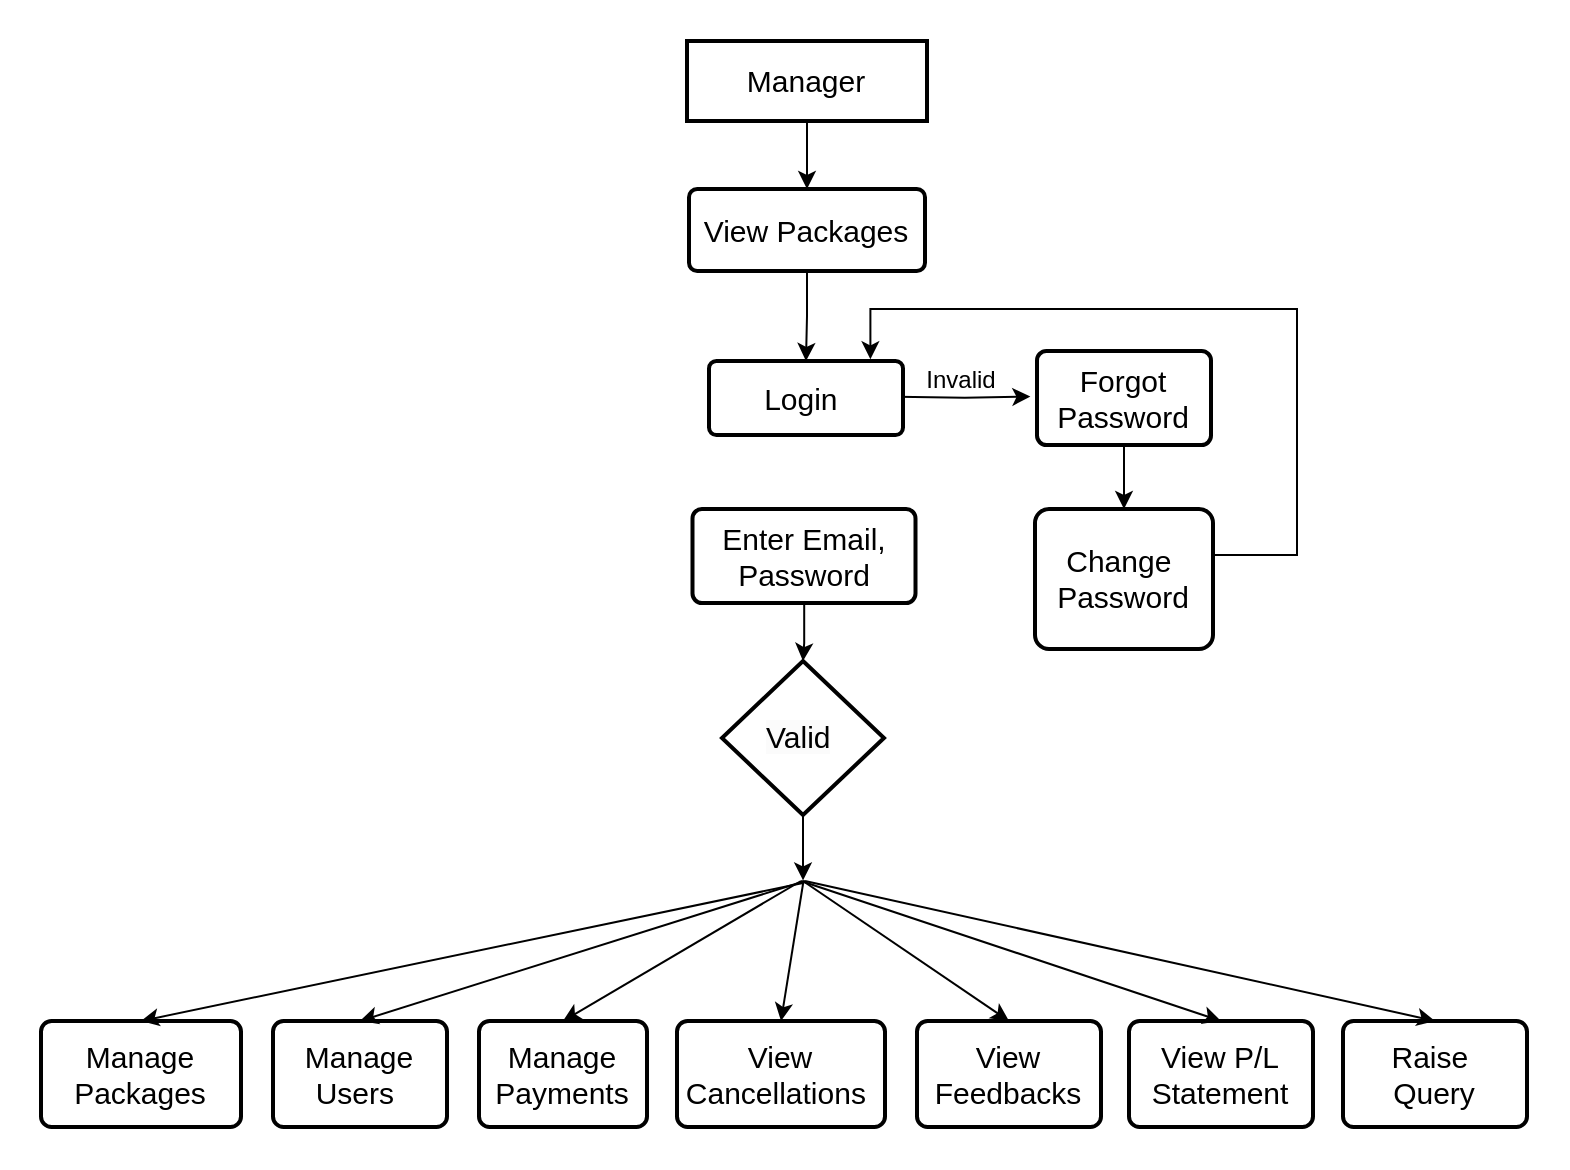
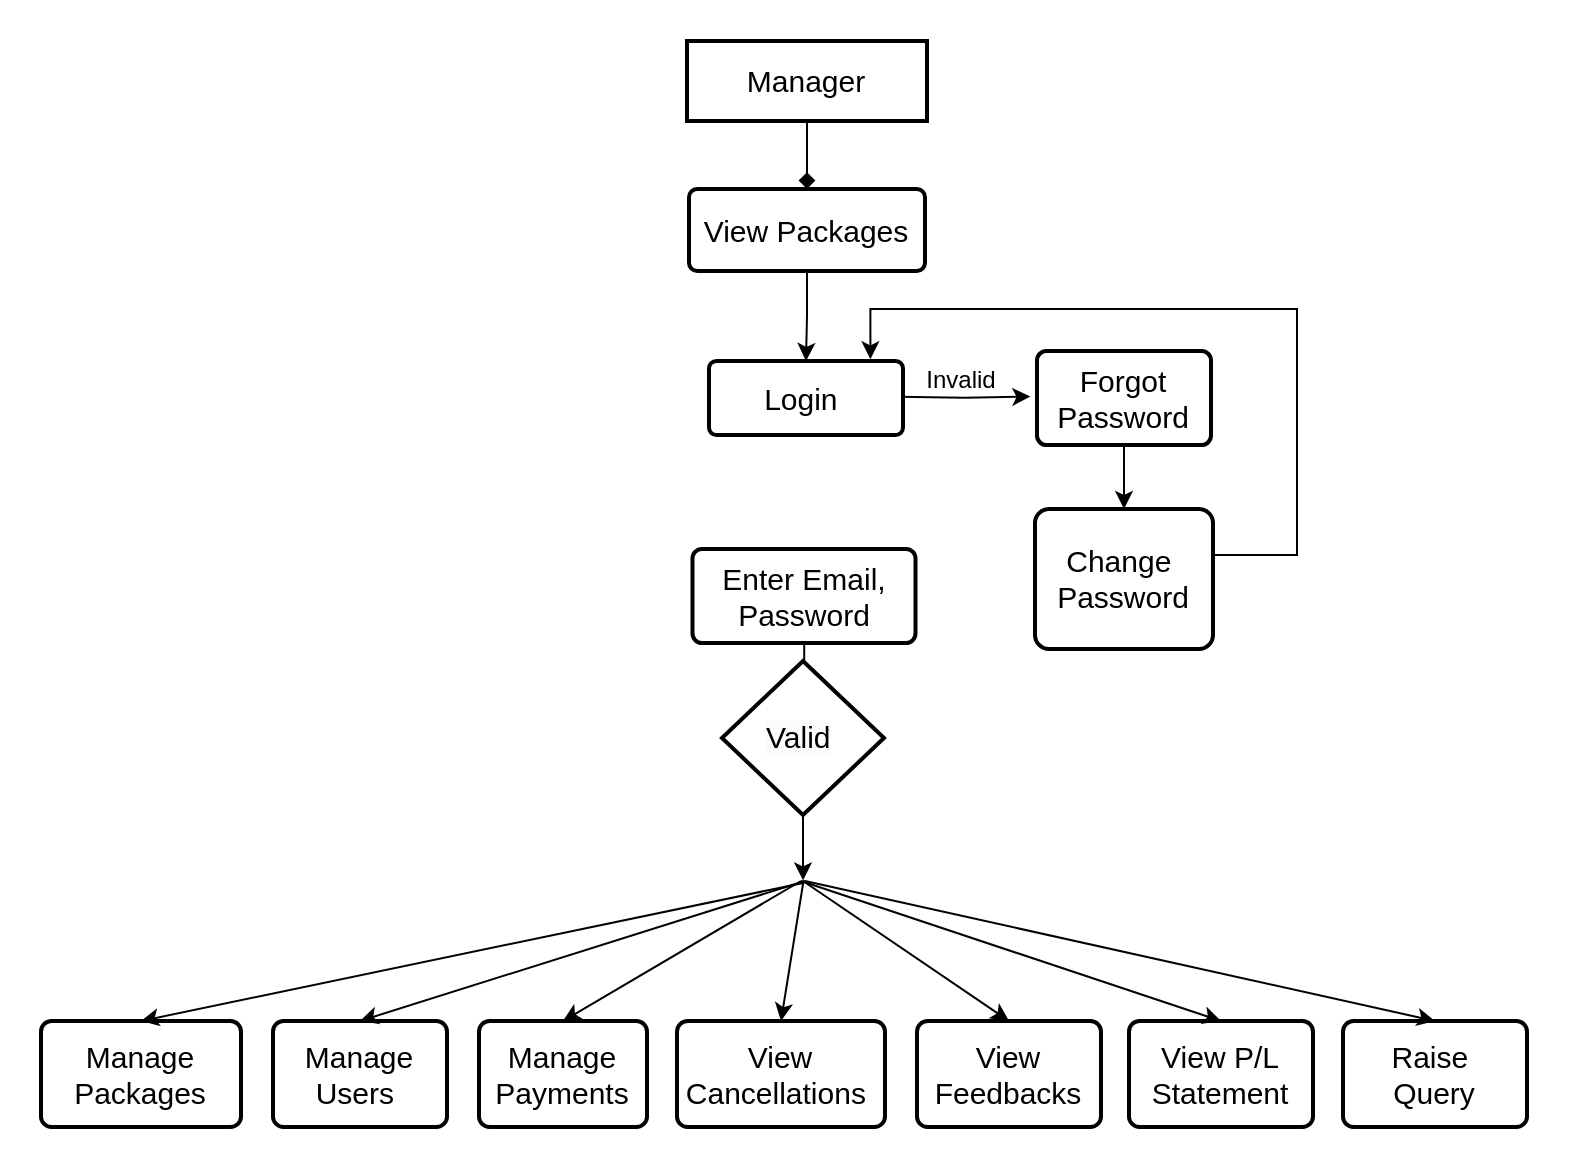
(807, 174) -> (807, 173)
(804, 556) -> (804, 596)
